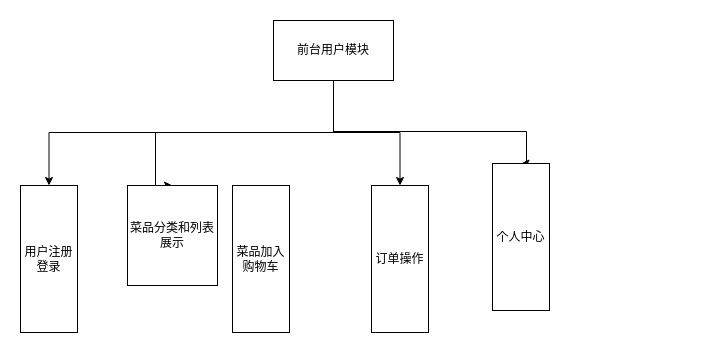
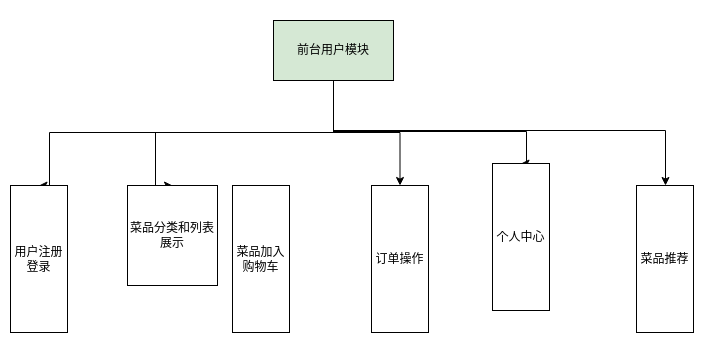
(334, 51) -> (334, 51)
none -> (621, 131)
(49, 259) -> (39, 259)
none -> (665, 259)
